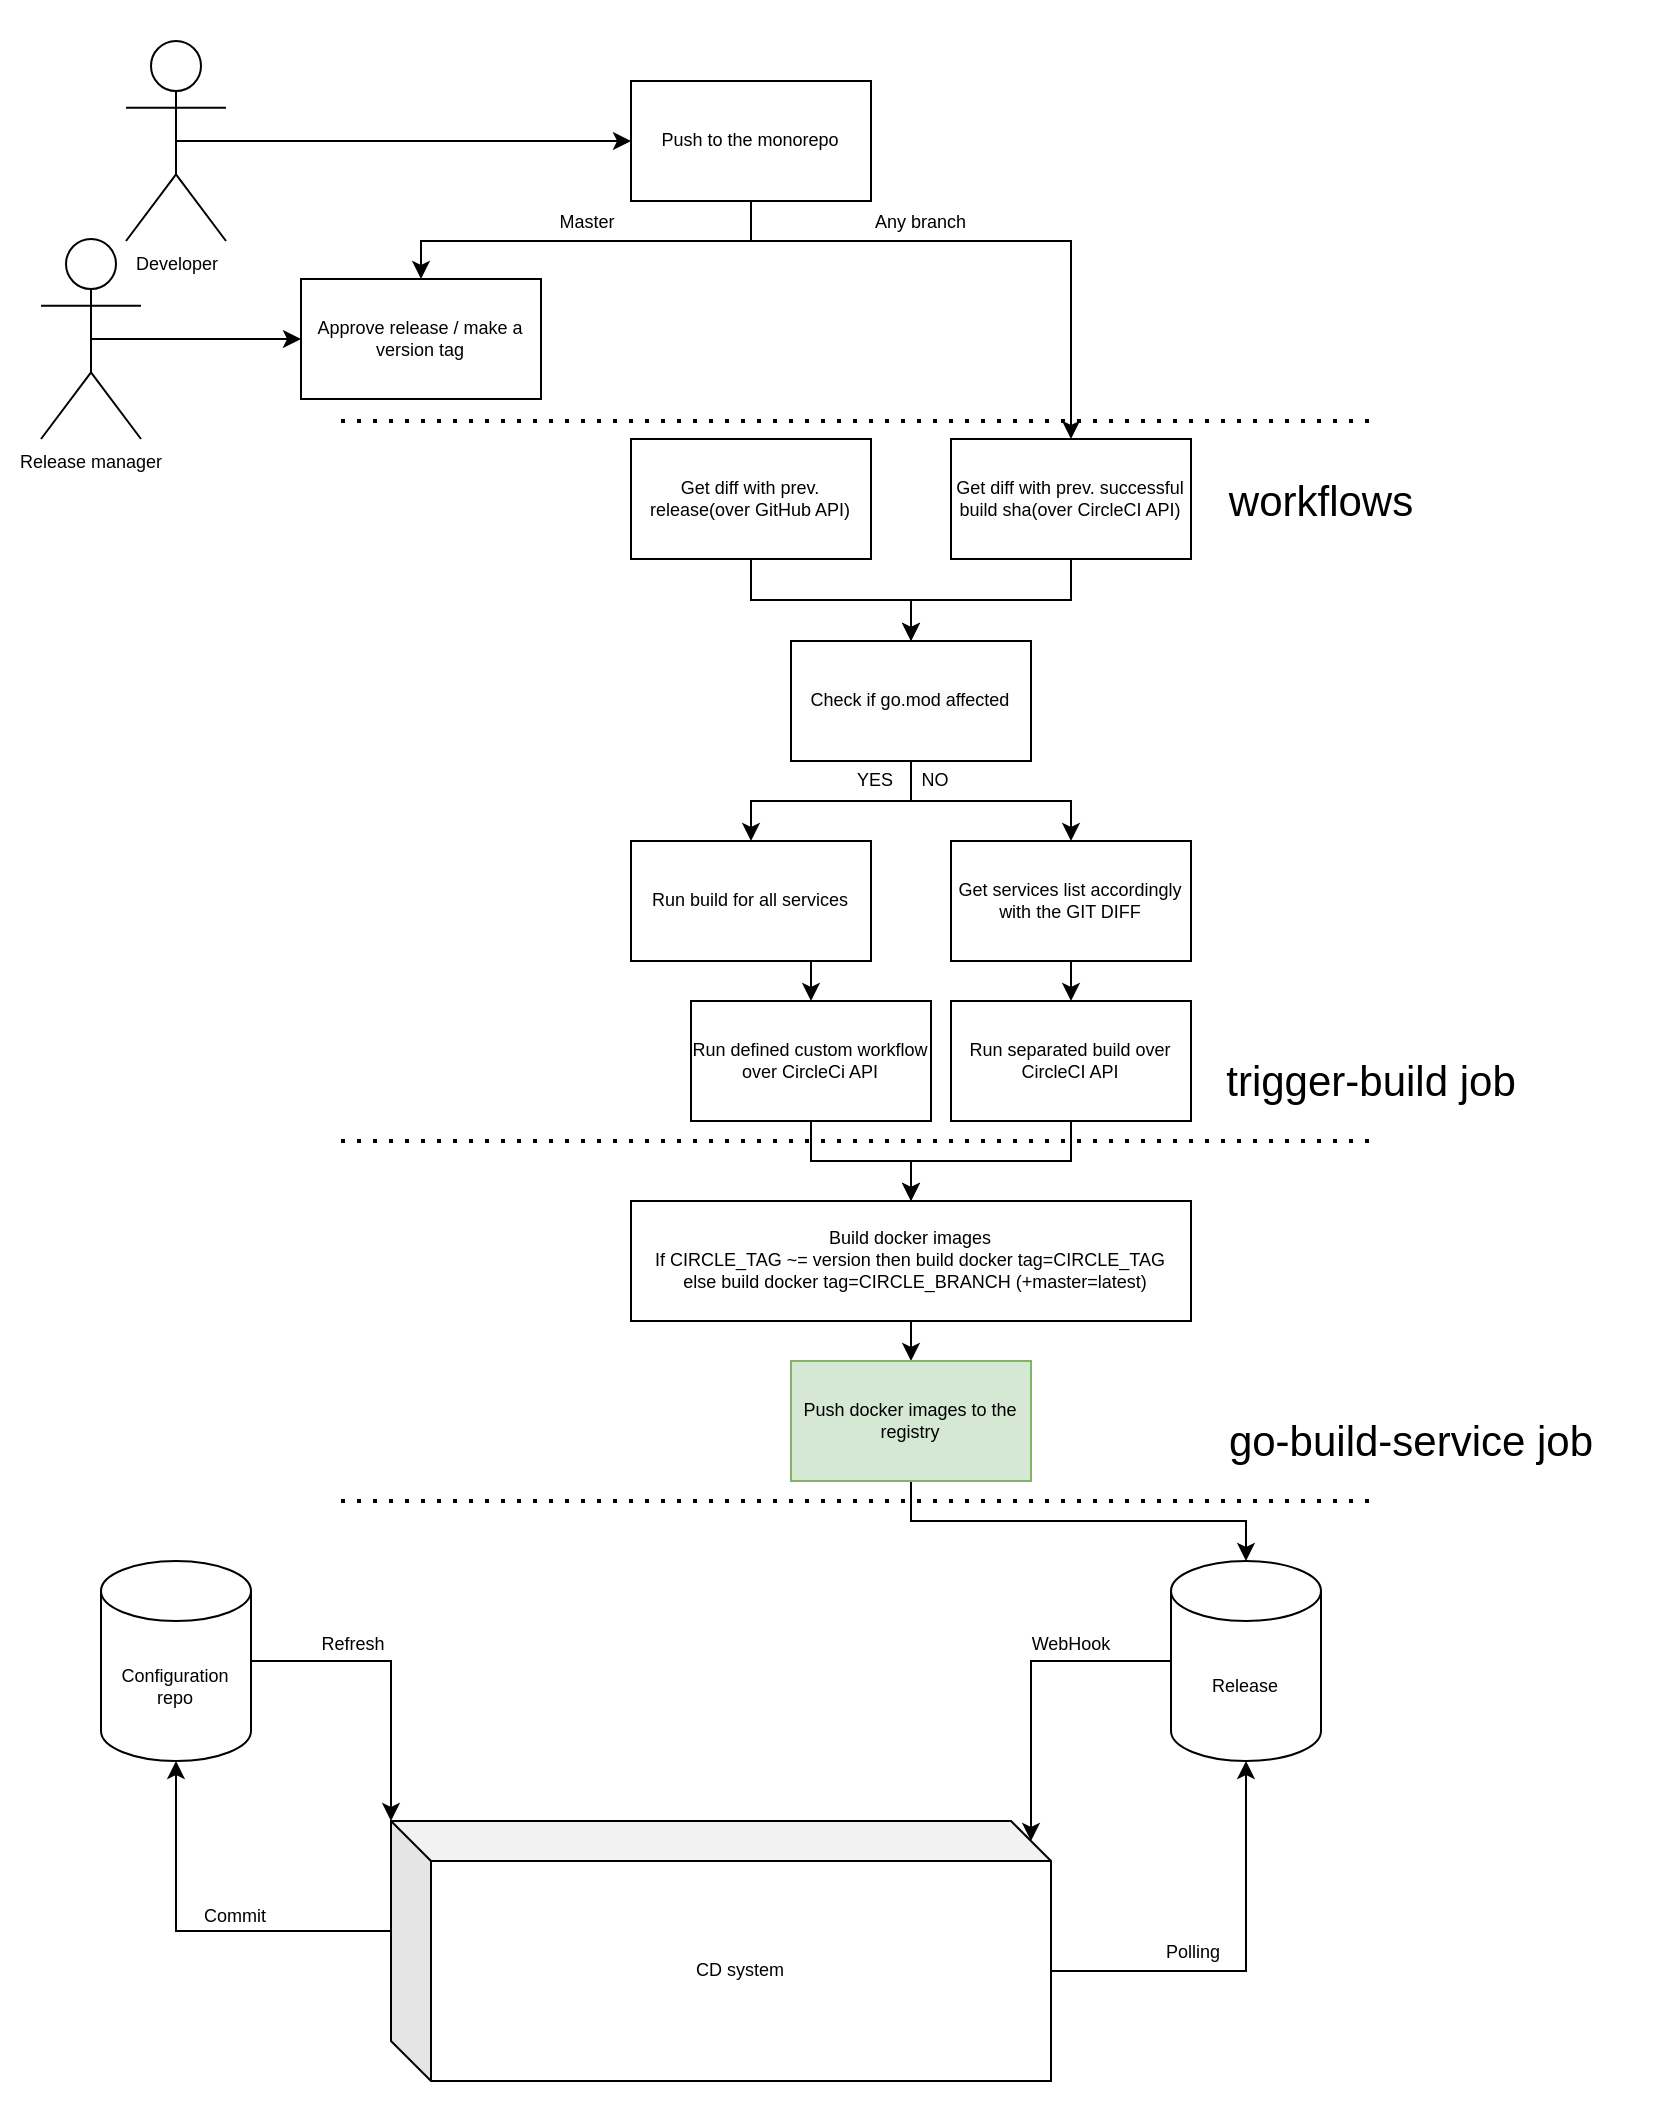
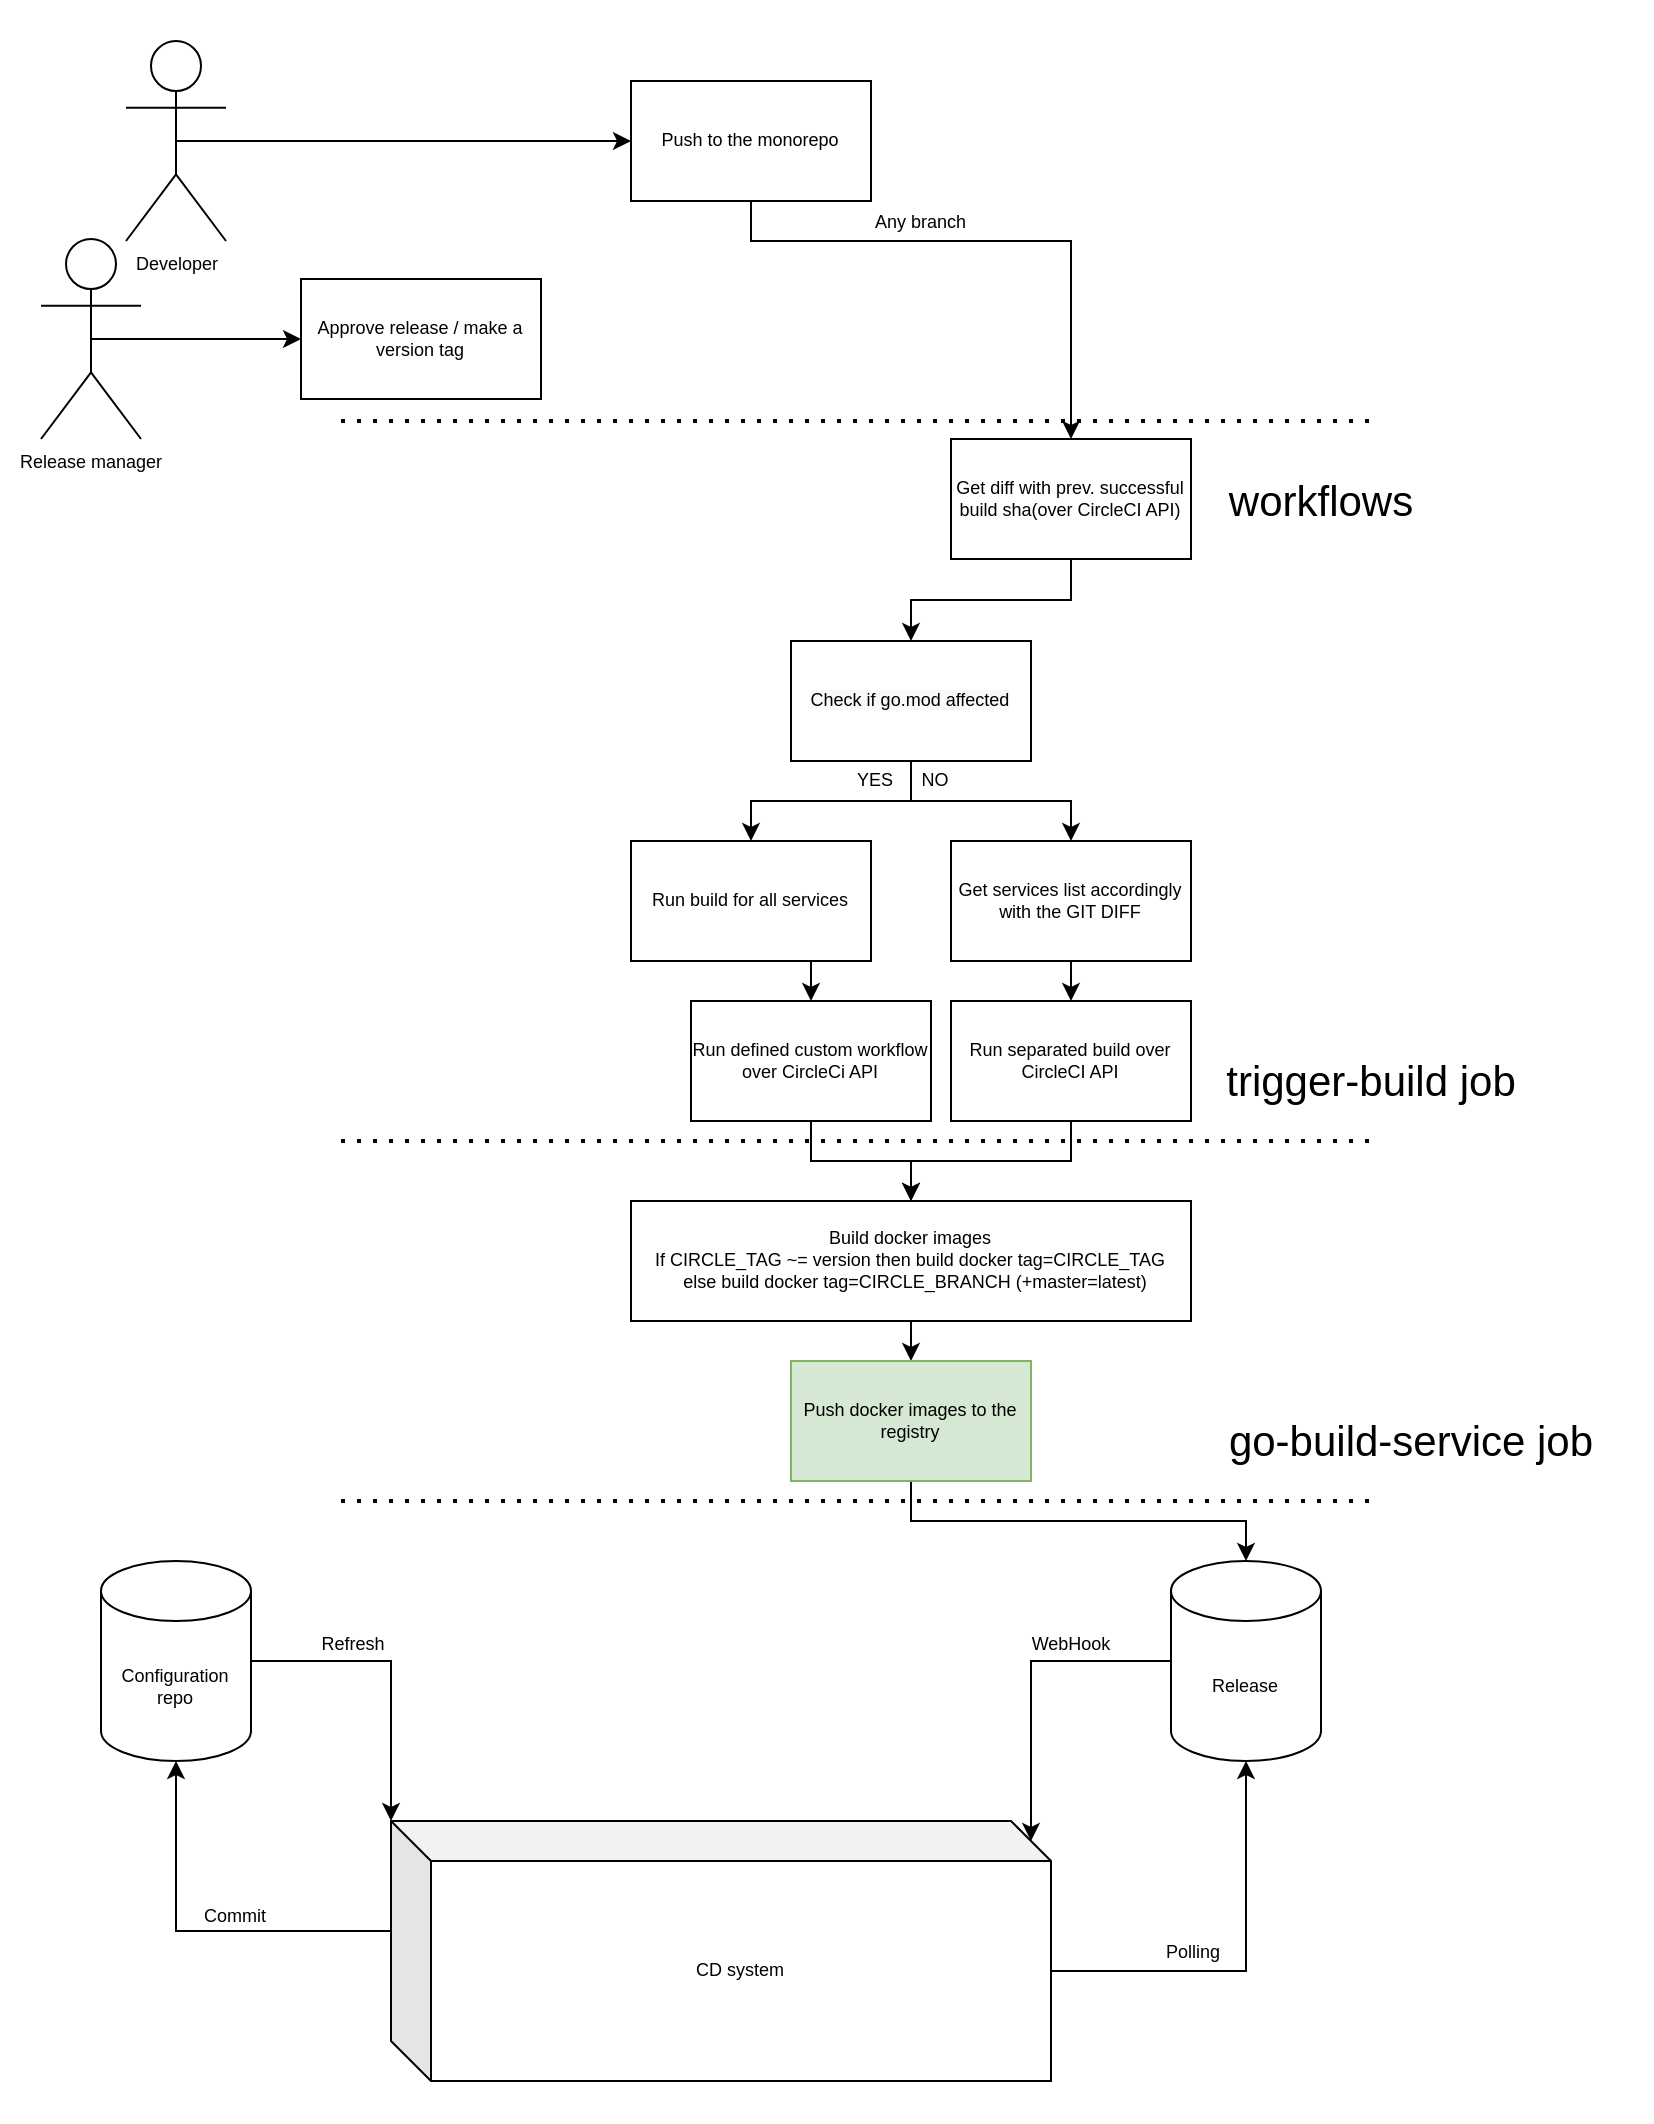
(572, 241) -> none
(751, 499) -> none
(809, 600) -> none
